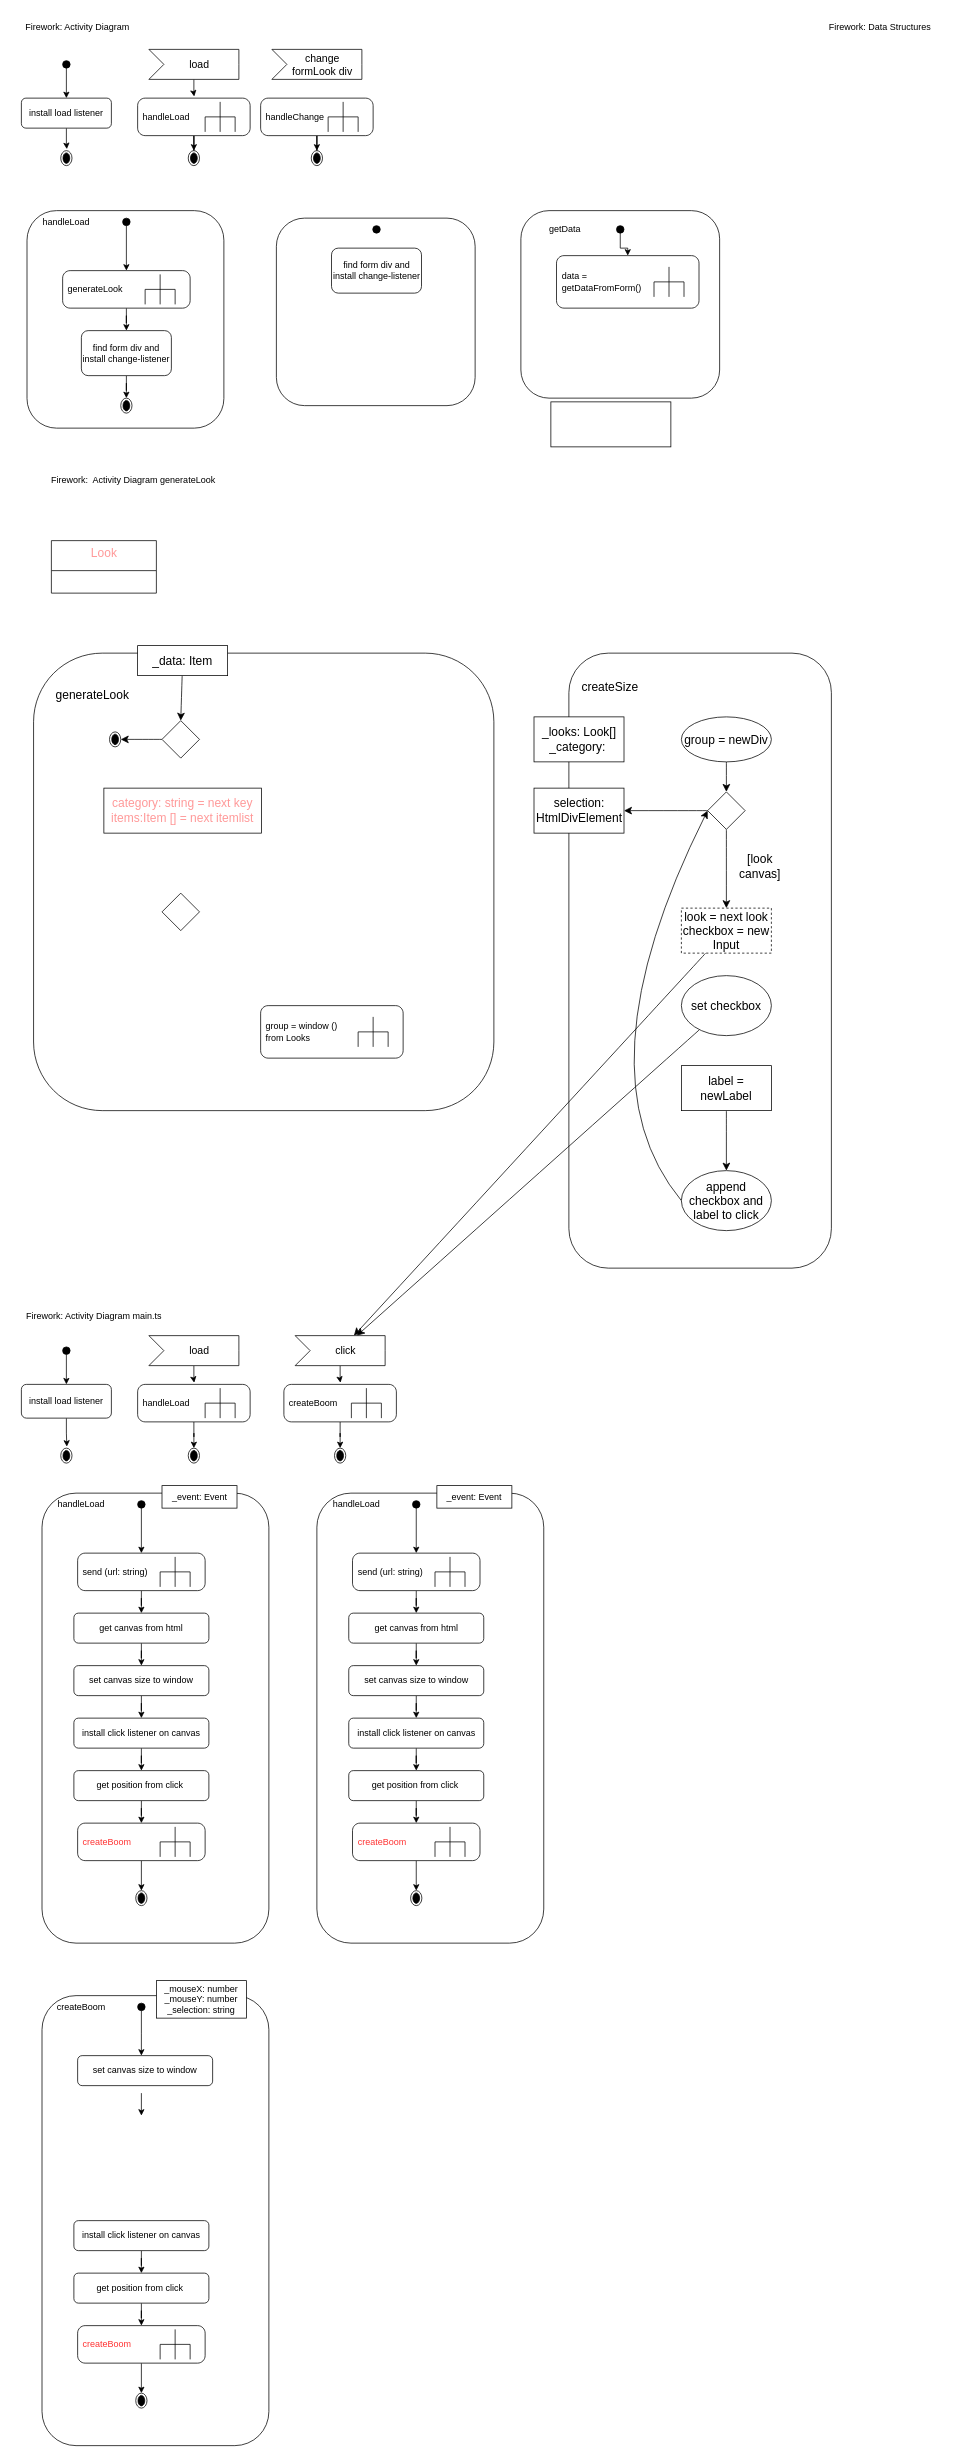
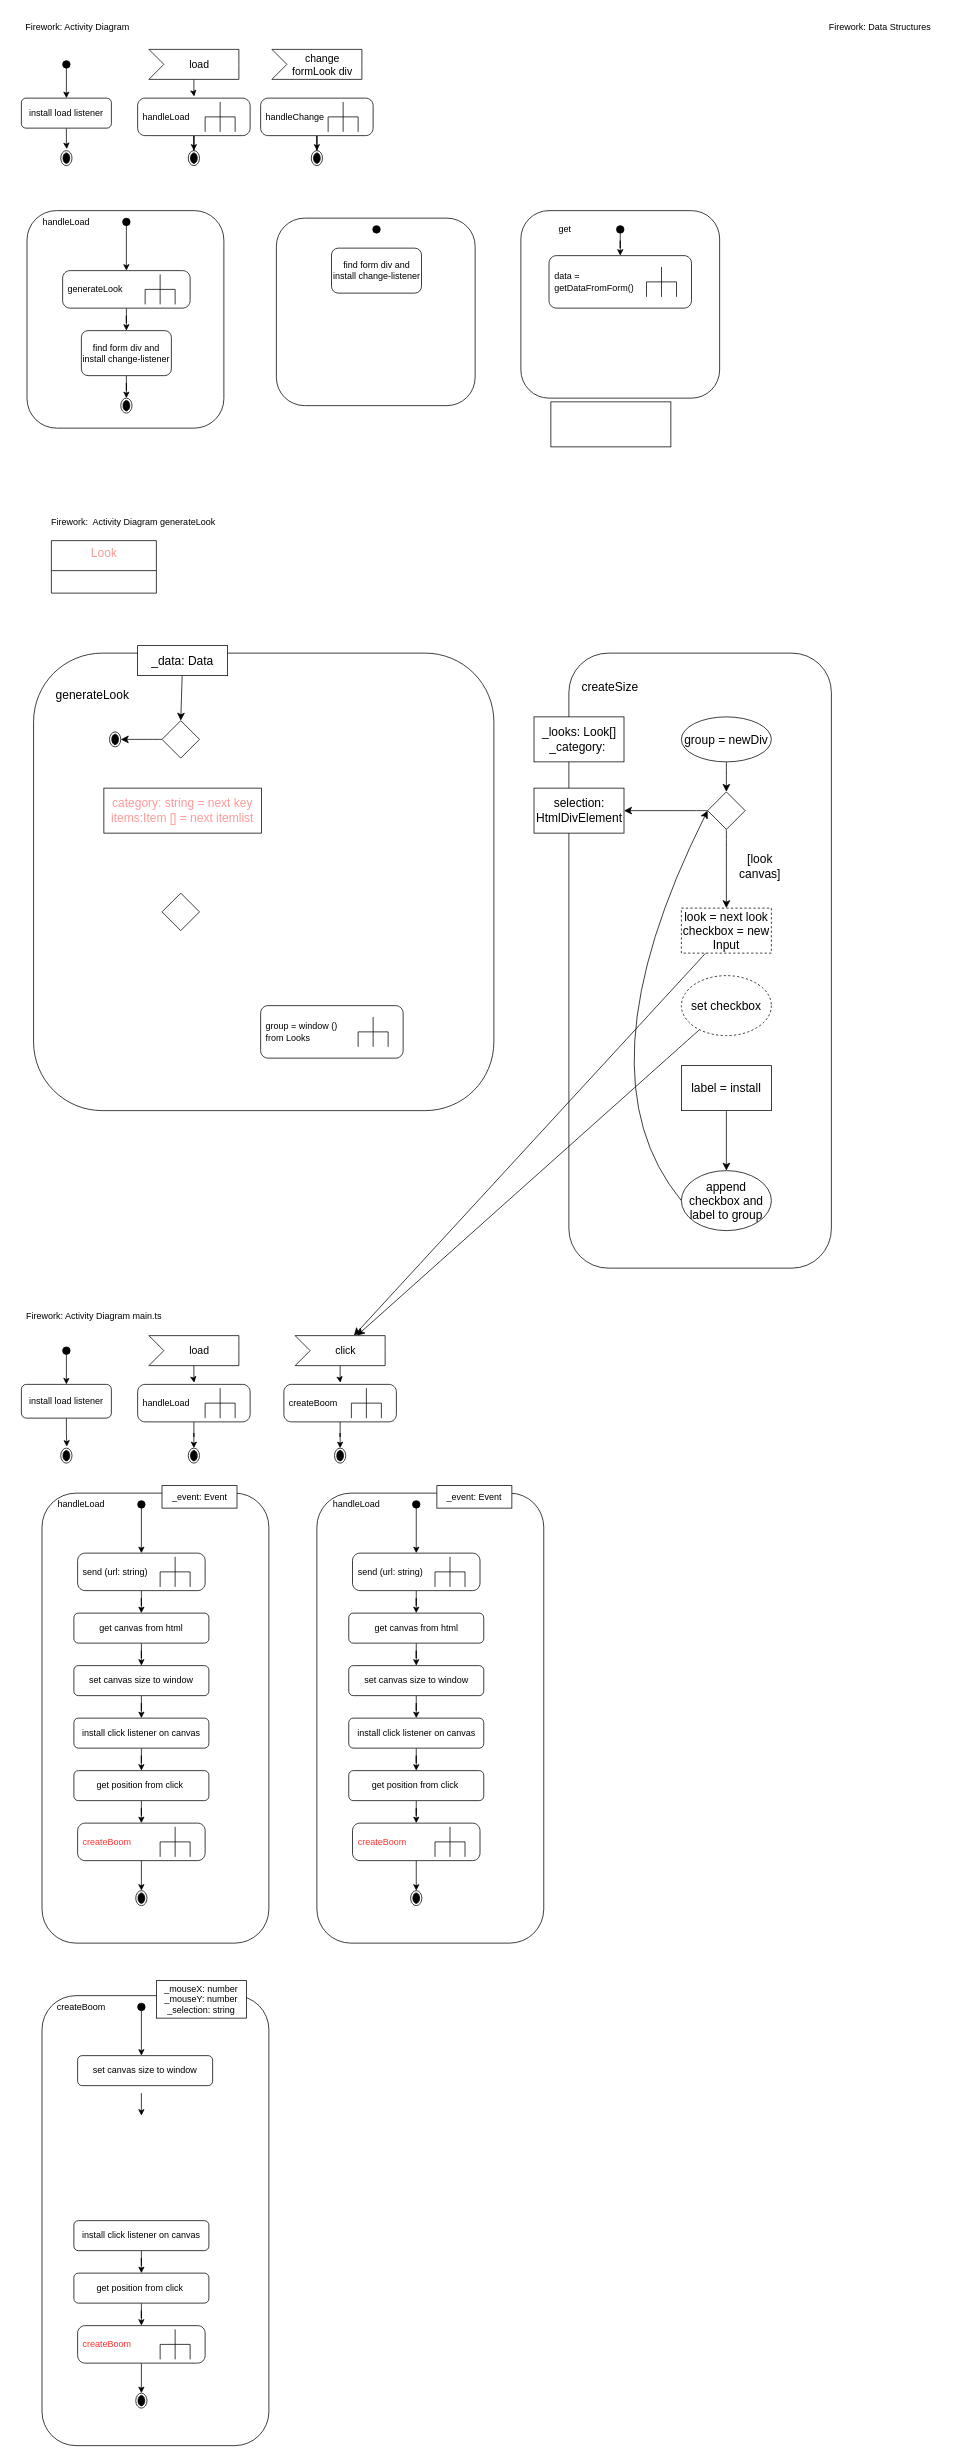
(565, 229) -> (565, 229)
(628, 282) -> (620, 282)
(133, 480) -> (133, 522)
(183, 660) -> (183, 660)
(726, 1005) -> (726, 1005)
(726, 1088) -> (726, 1088)
(726, 1200) -> (726, 1200)
